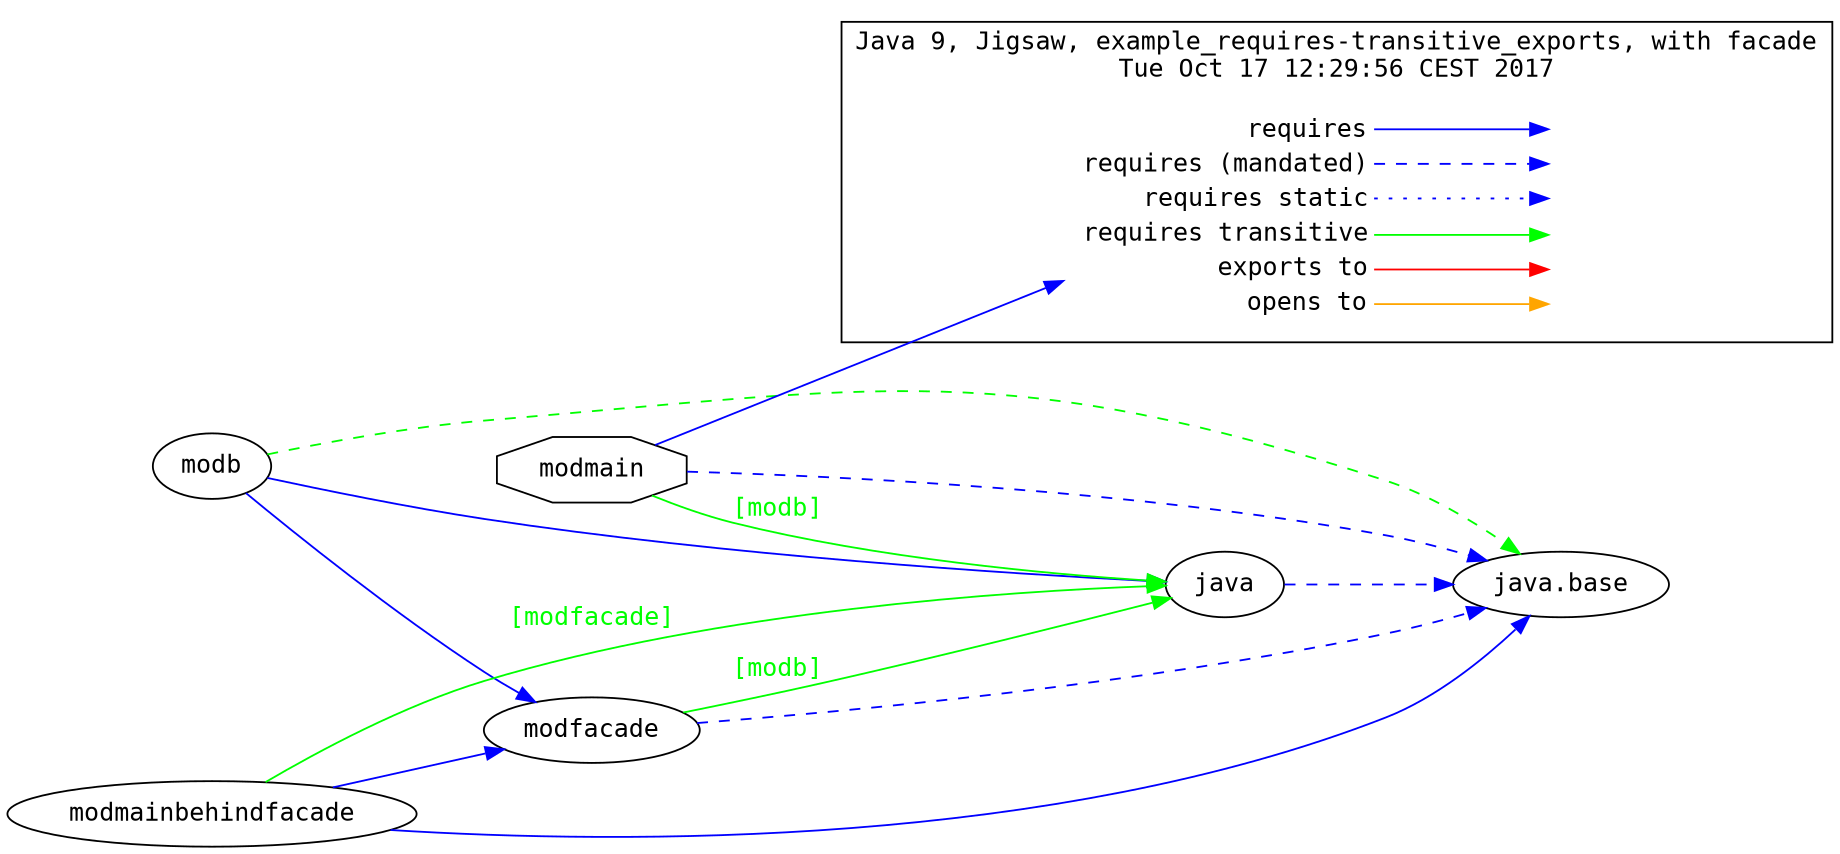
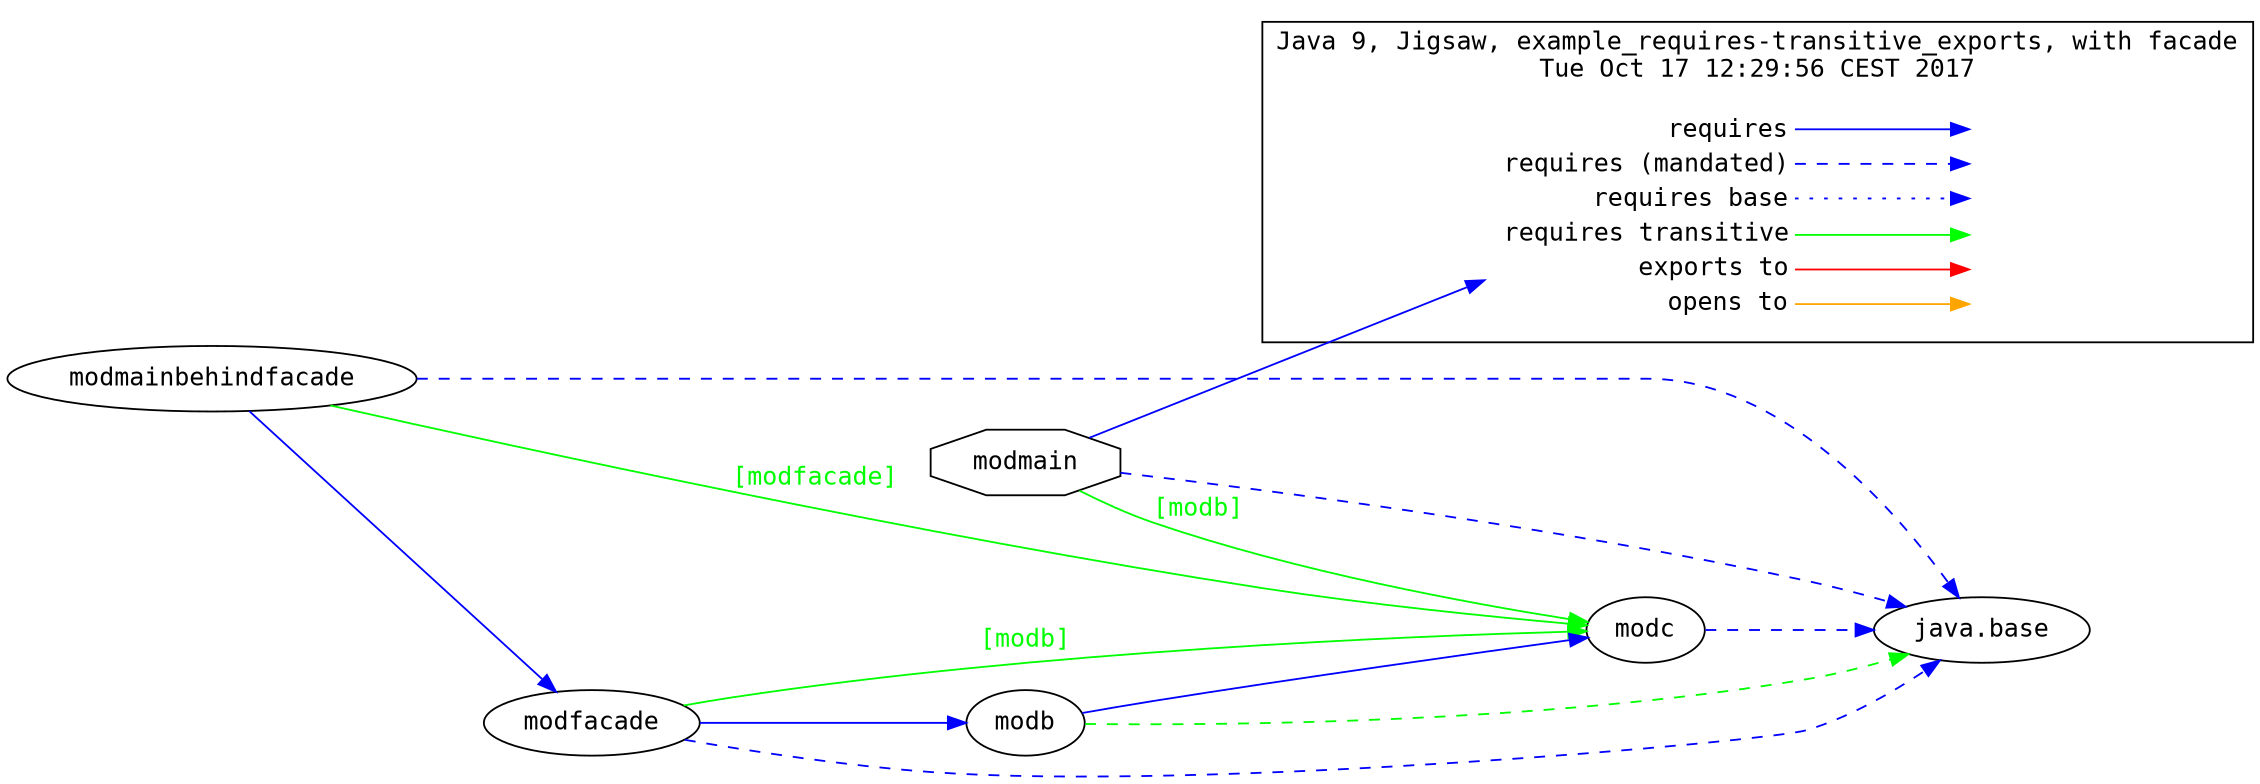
(1256, 198) -> (1691, 198)
(1225, 584) -> (1646, 630)
(379, 598) -> (824, 723)
(973, 816) -> (1180, 379)
